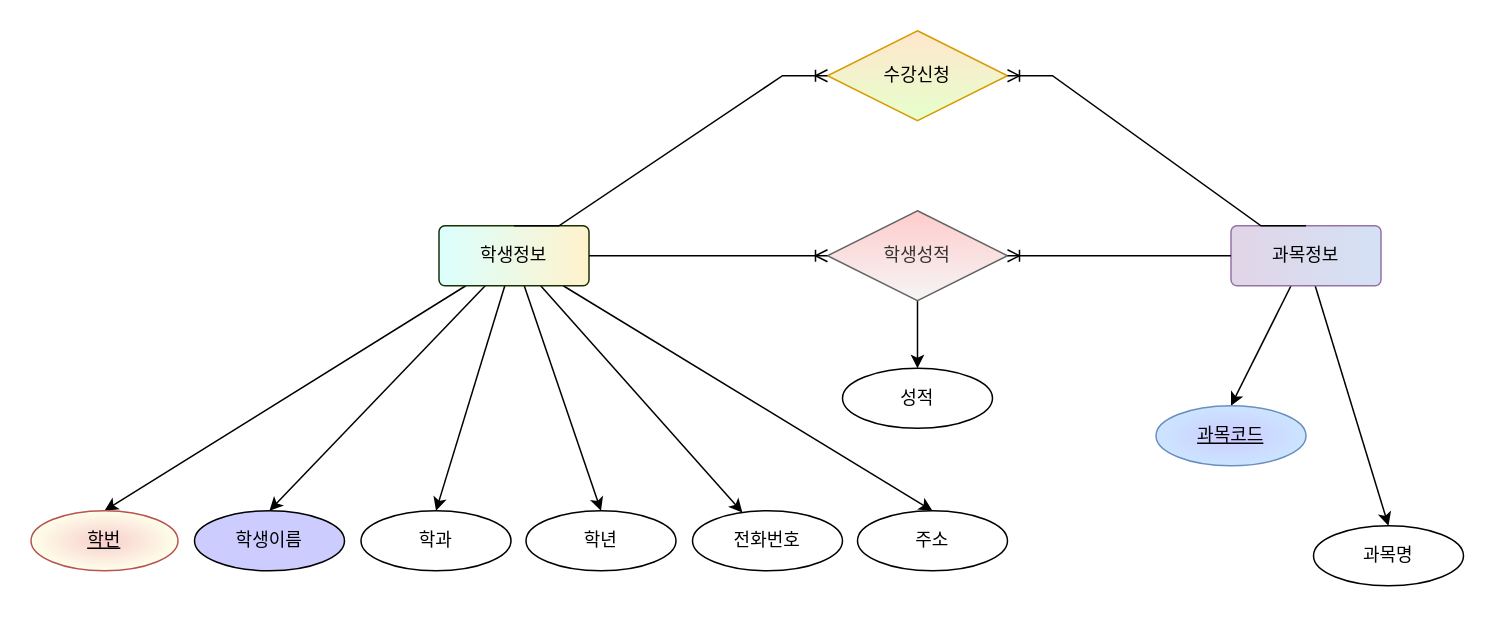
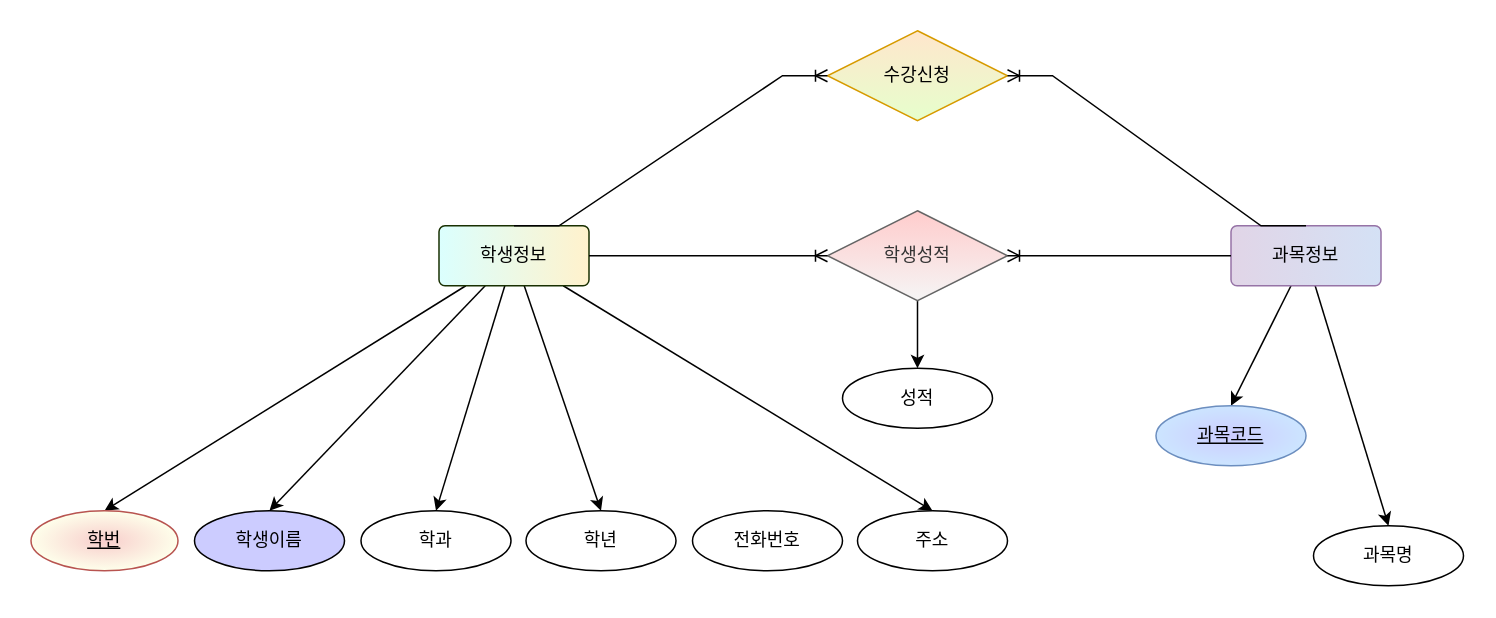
(638, 395) -> none
